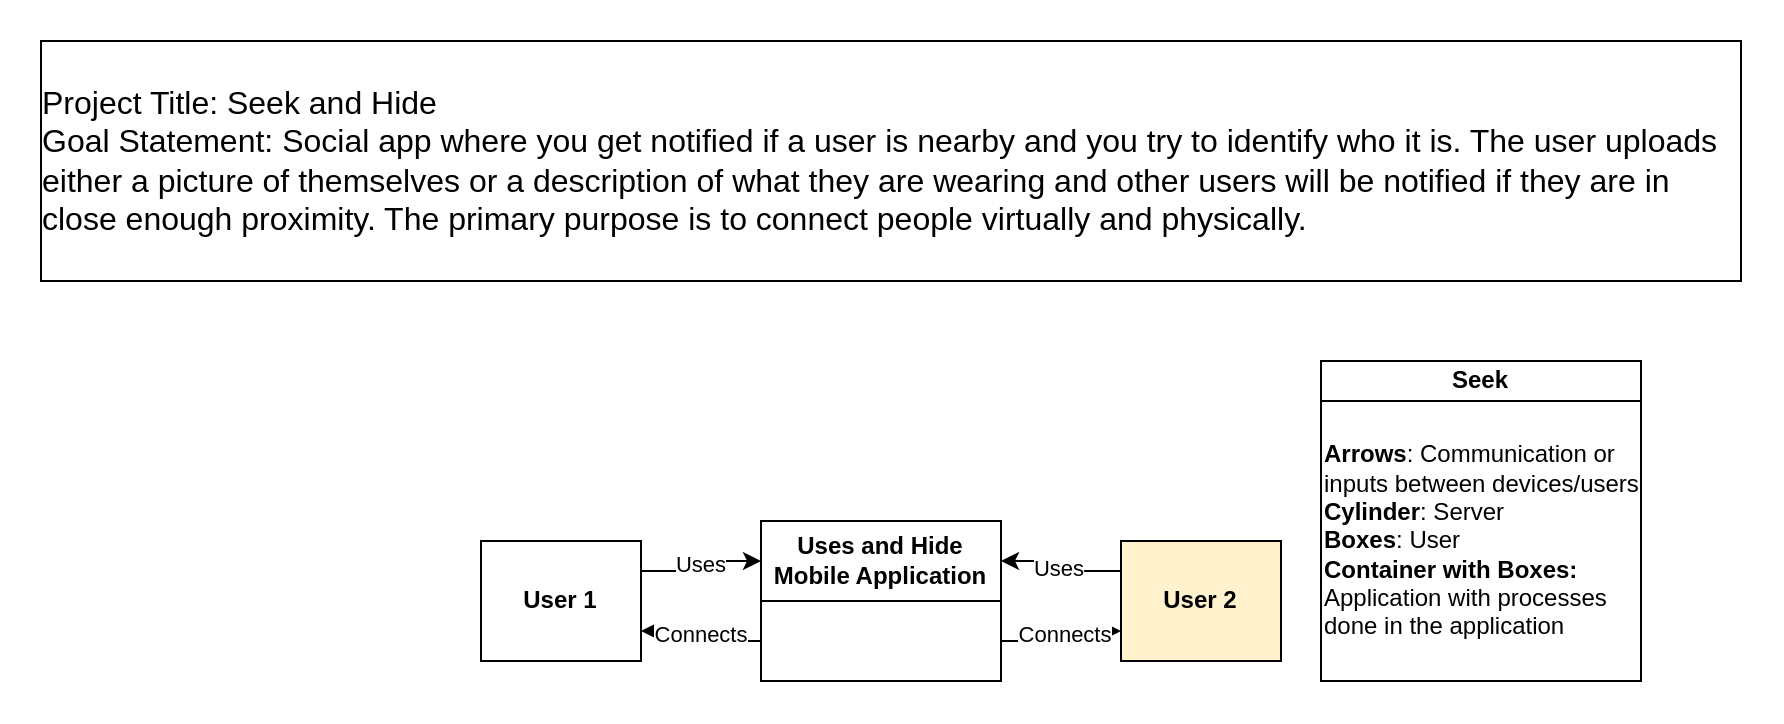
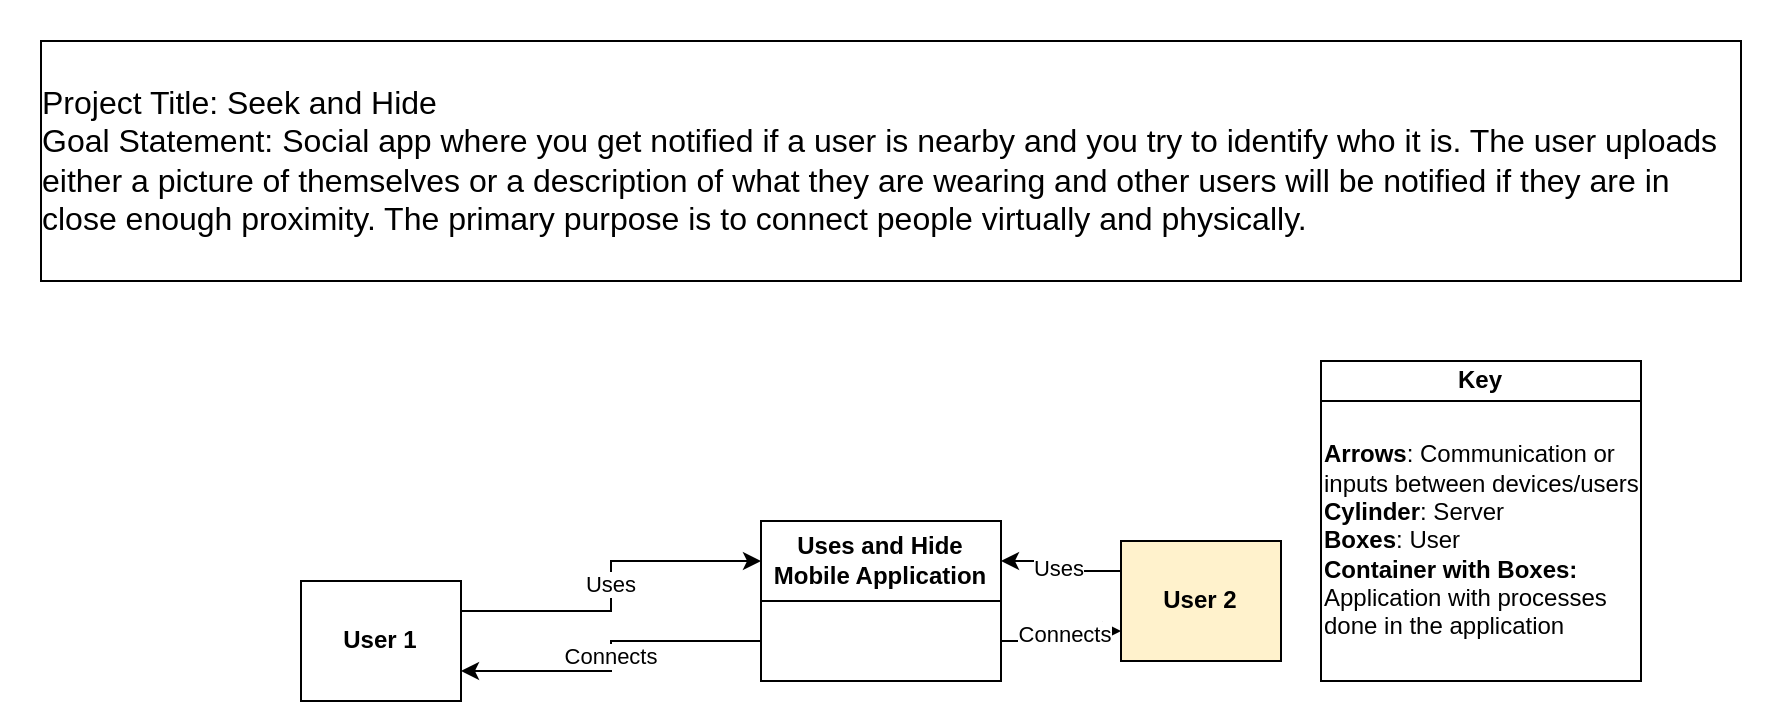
(1481, 381) -> (1481, 381)
(561, 601) -> (381, 641)
